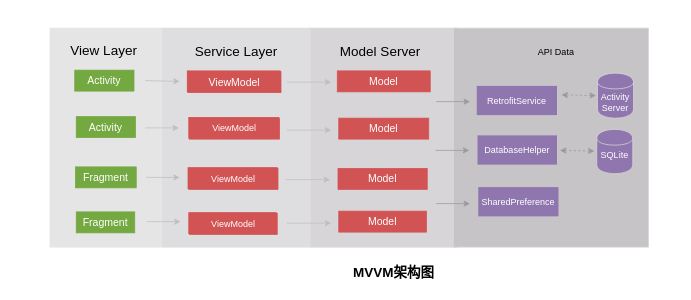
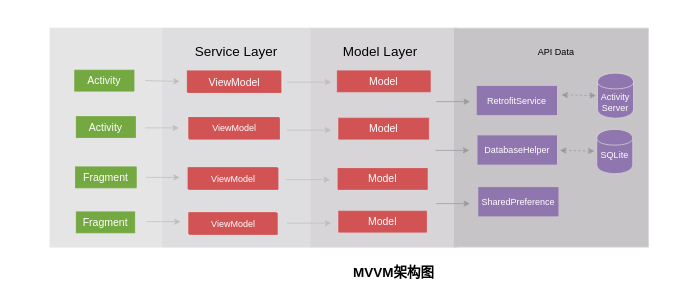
(104, 51) -> none
(380, 51) -> (380, 51)
